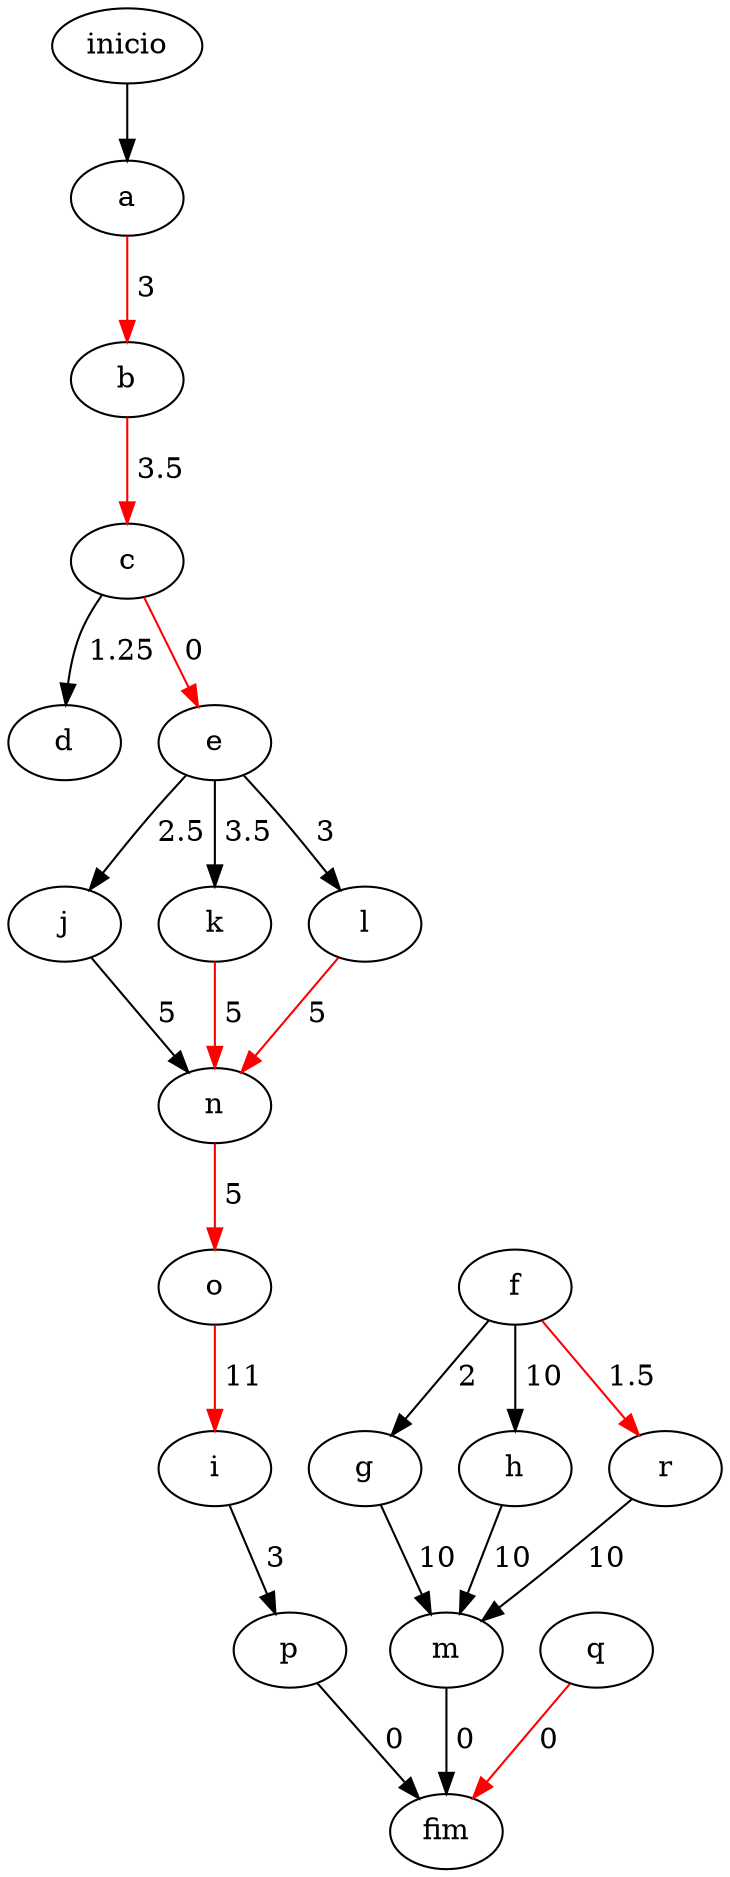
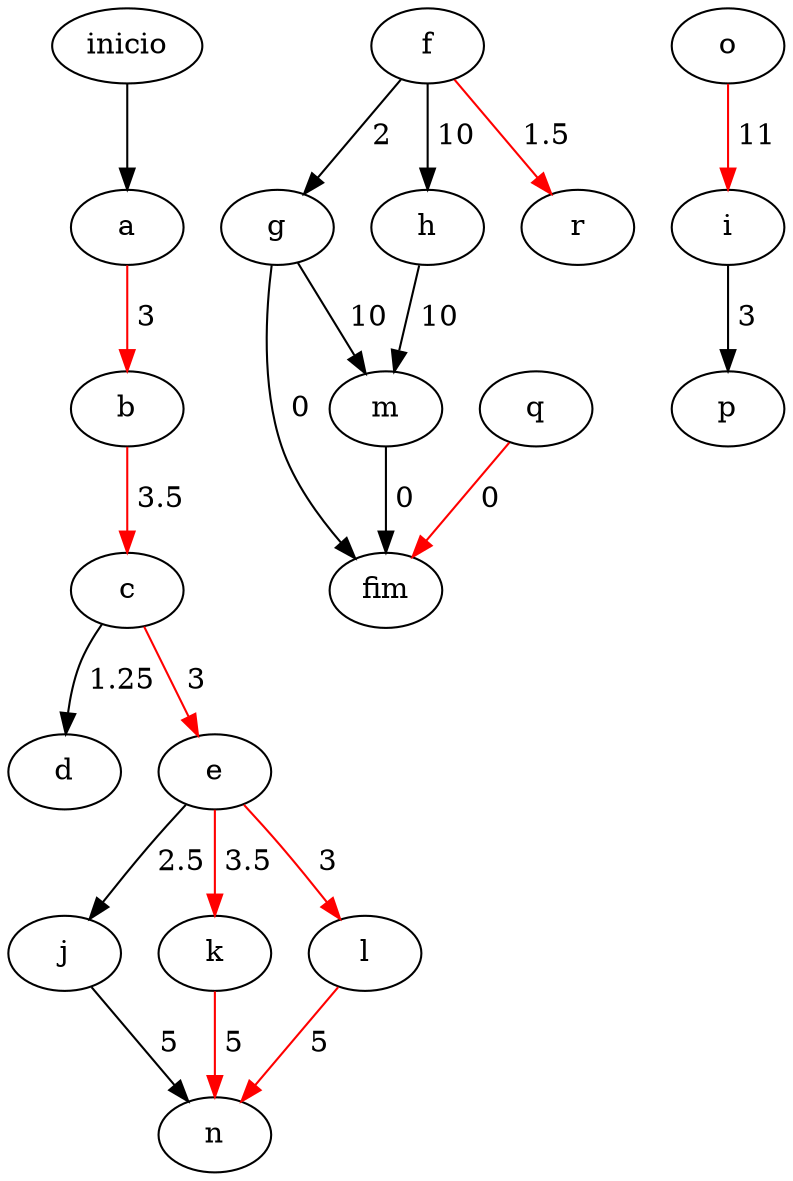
(190, 652) -> (192, 681)
(215, 823) -> (215, 852)
(286, 823) -> (286, 853)
(215, 1186) -> none
(566, 1554) -> none
(361, 1733) -> (273, 413)
